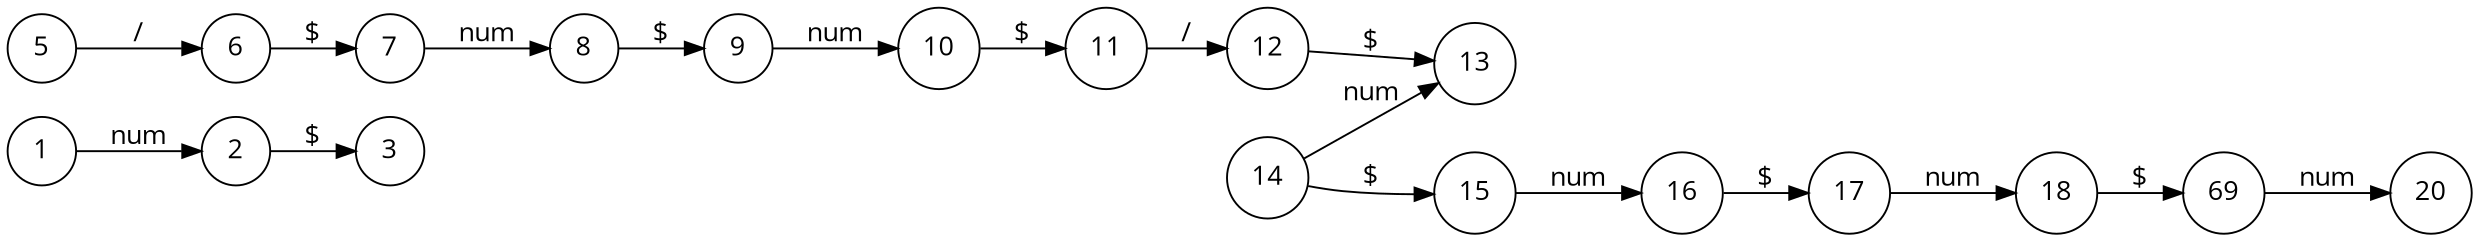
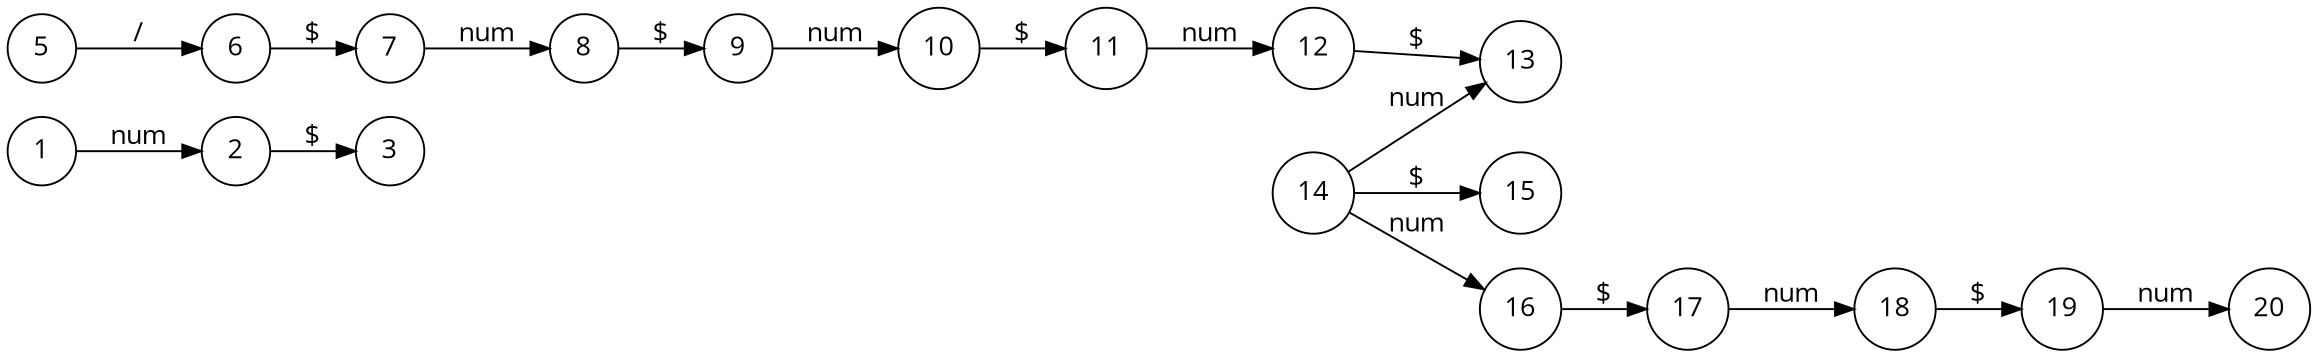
(1187, 34) -> (1210, 34)
(1569, 193) -> (1408, 246)
(2224, 193) -> (2062, 309)
